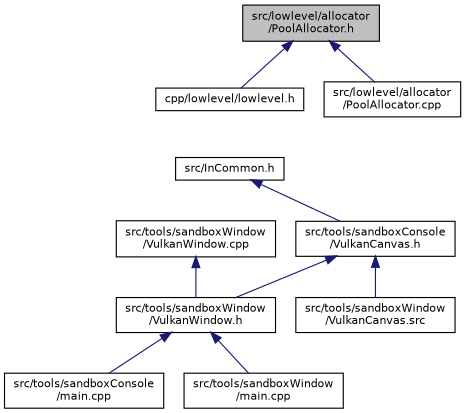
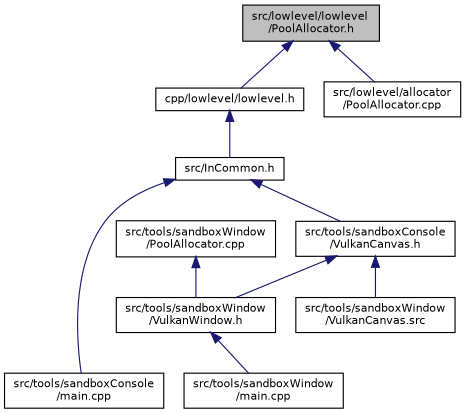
(311, 23) -> (311, 23)
none -> (230, 140)
(196, 239) -> (196, 239)
(135, 356) -> (86, 260)
